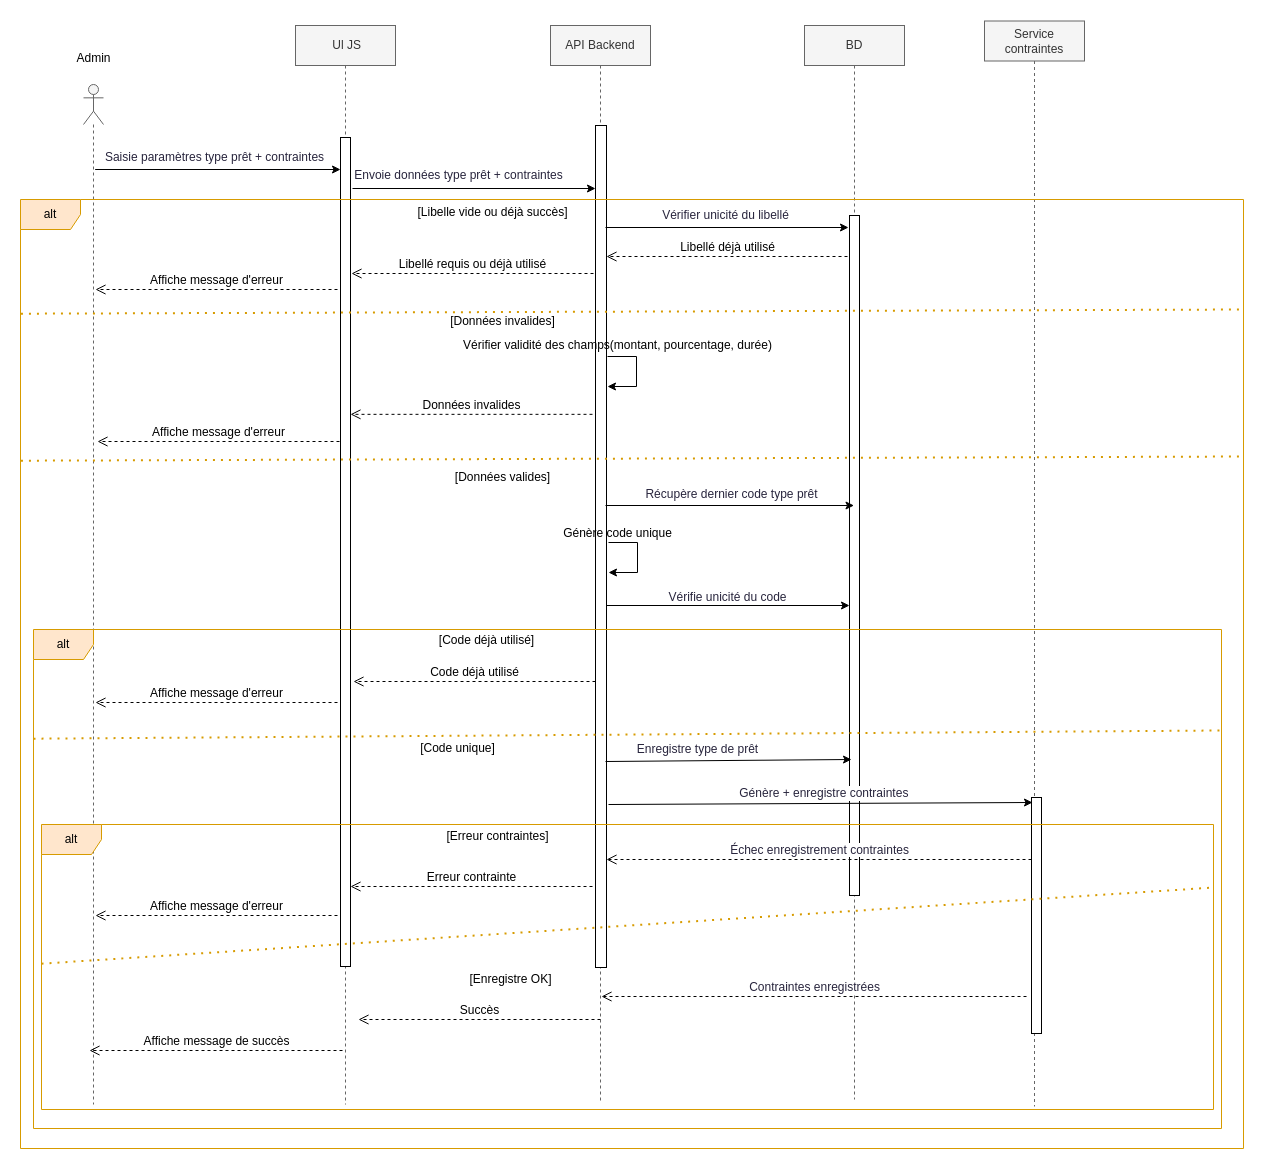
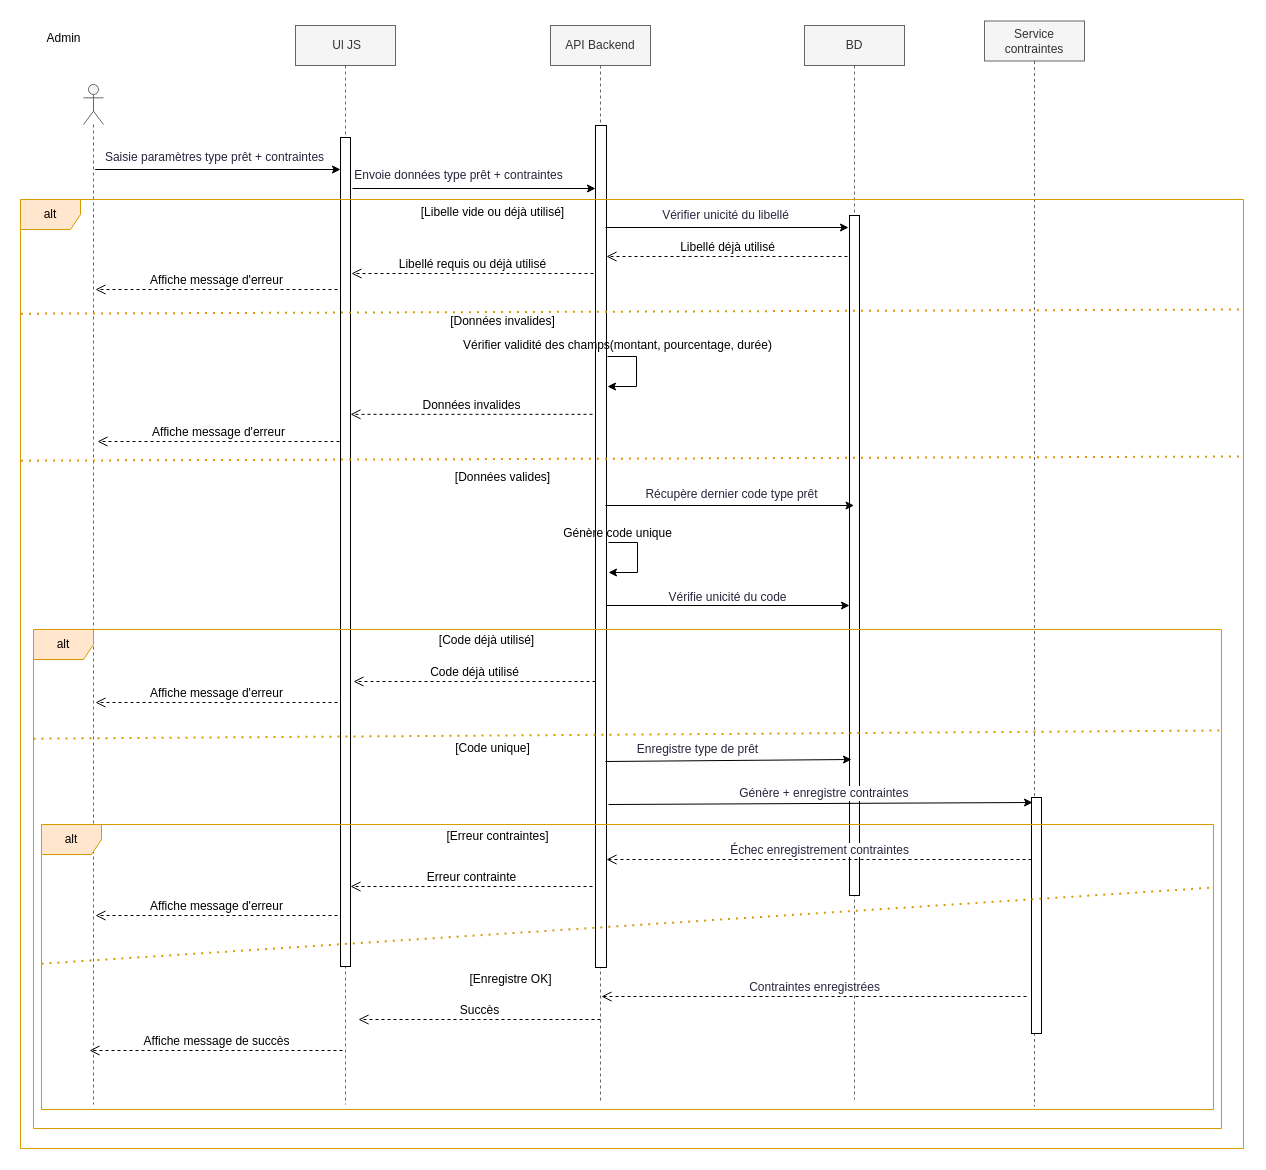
(94, 59) -> (64, 39)
(493, 213) -> (493, 213)
(457, 749) -> (492, 749)
